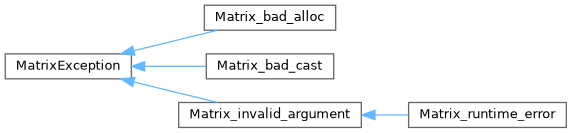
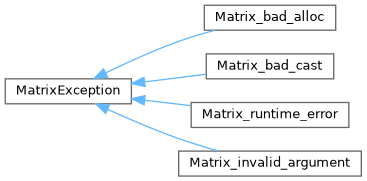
(392, 115) -> (168, 103)
